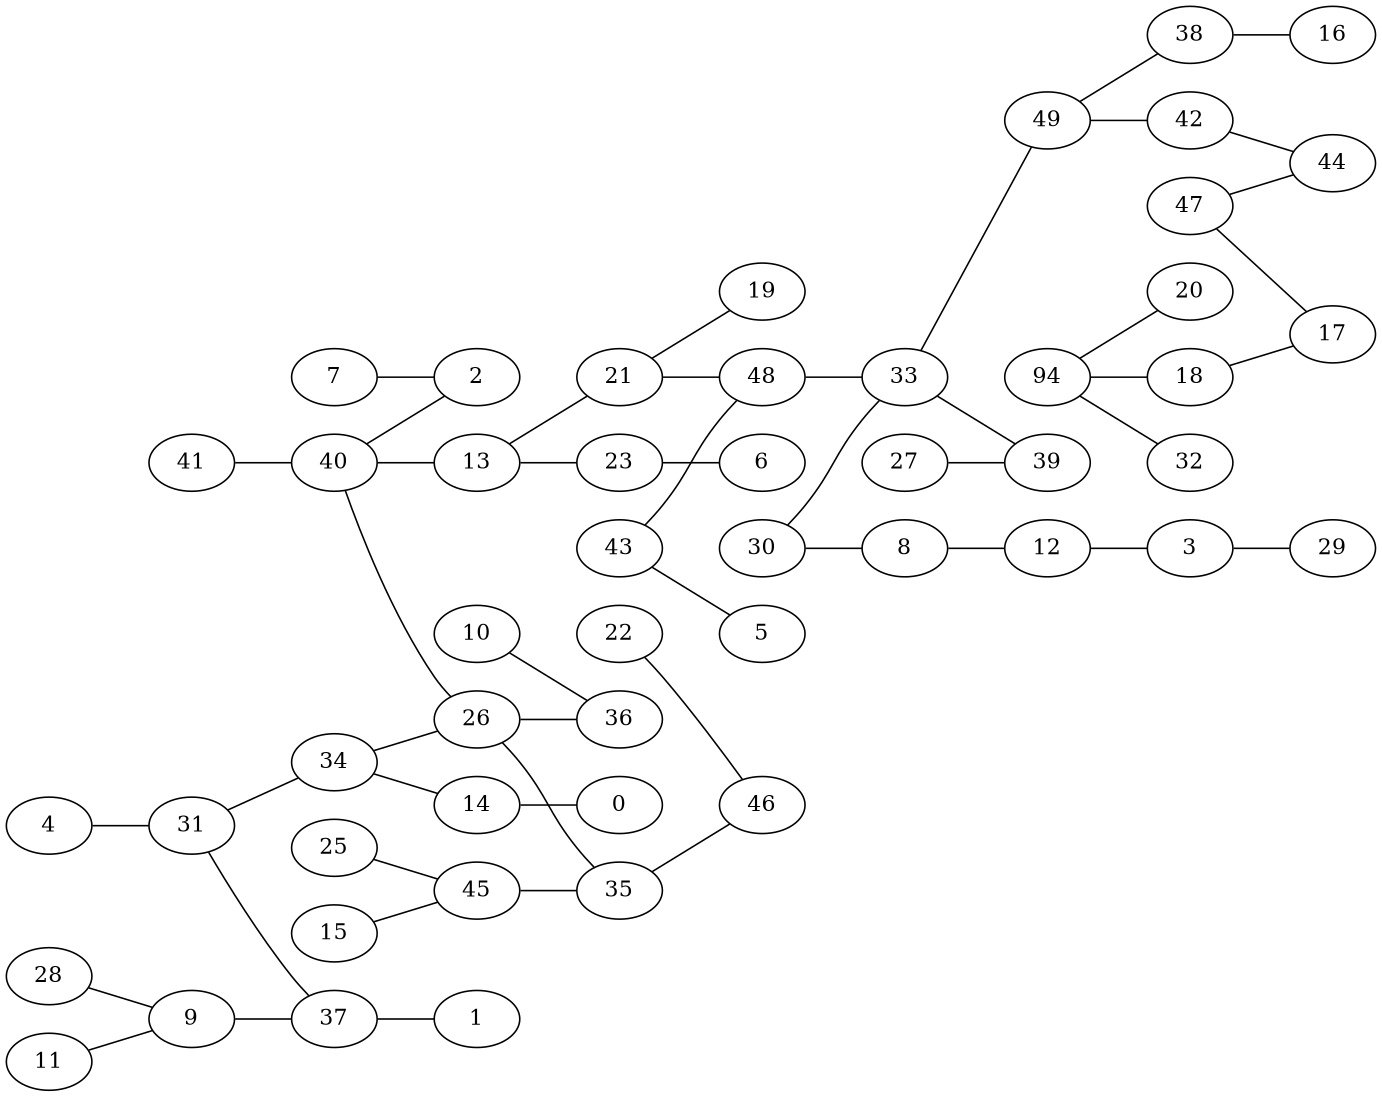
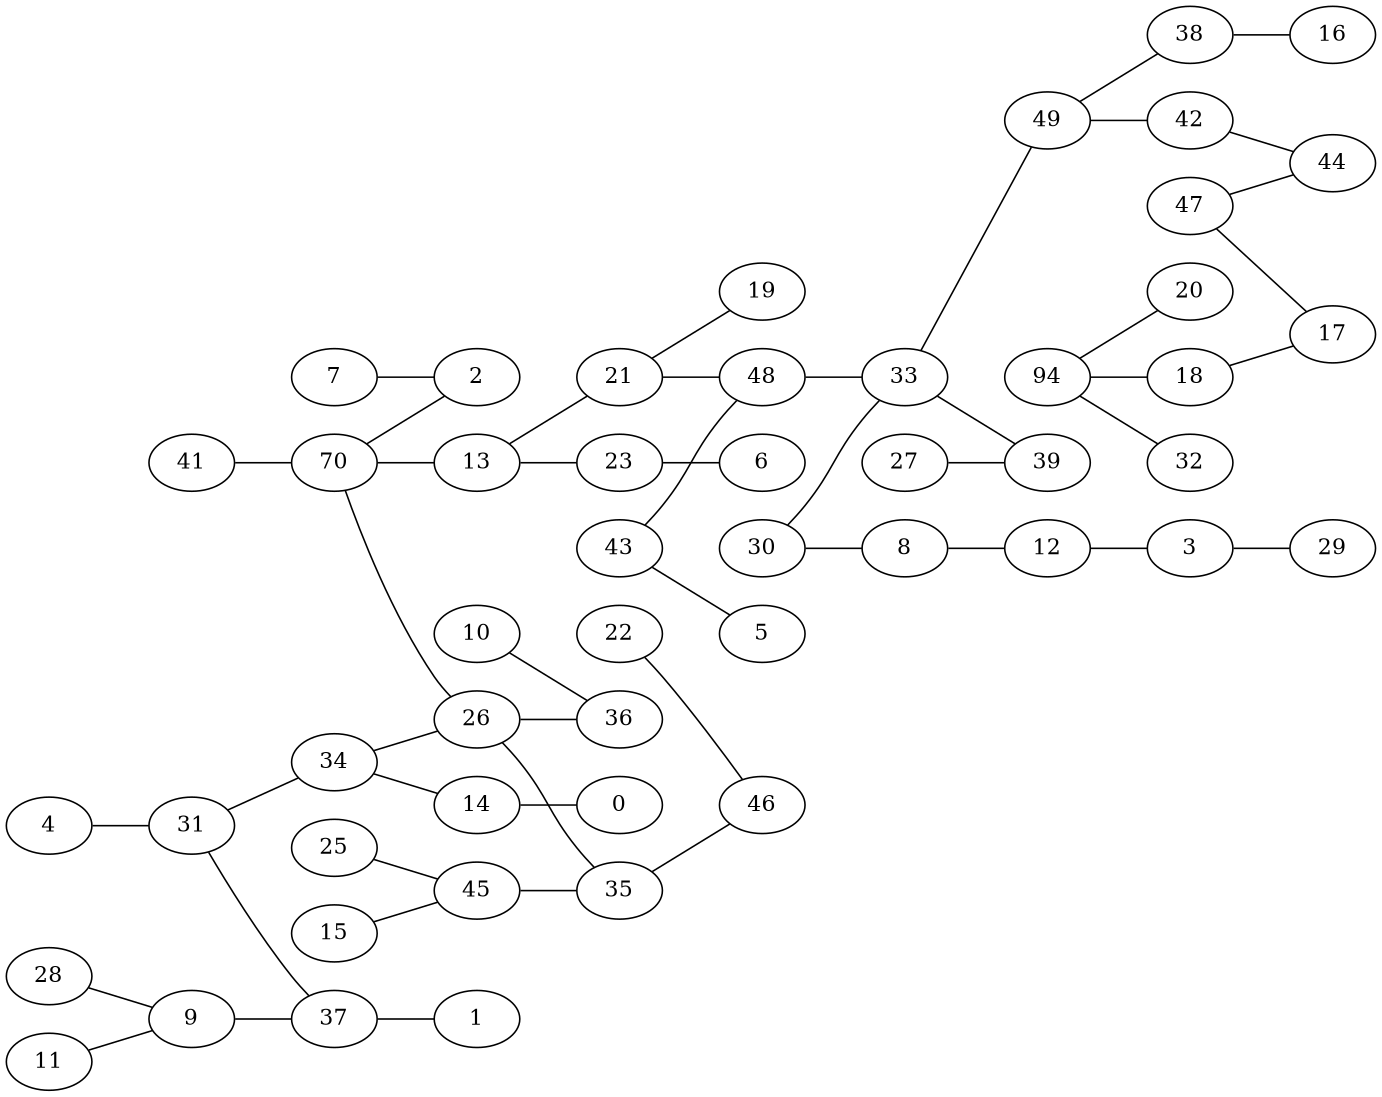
(334, 463) -> (334, 463)
